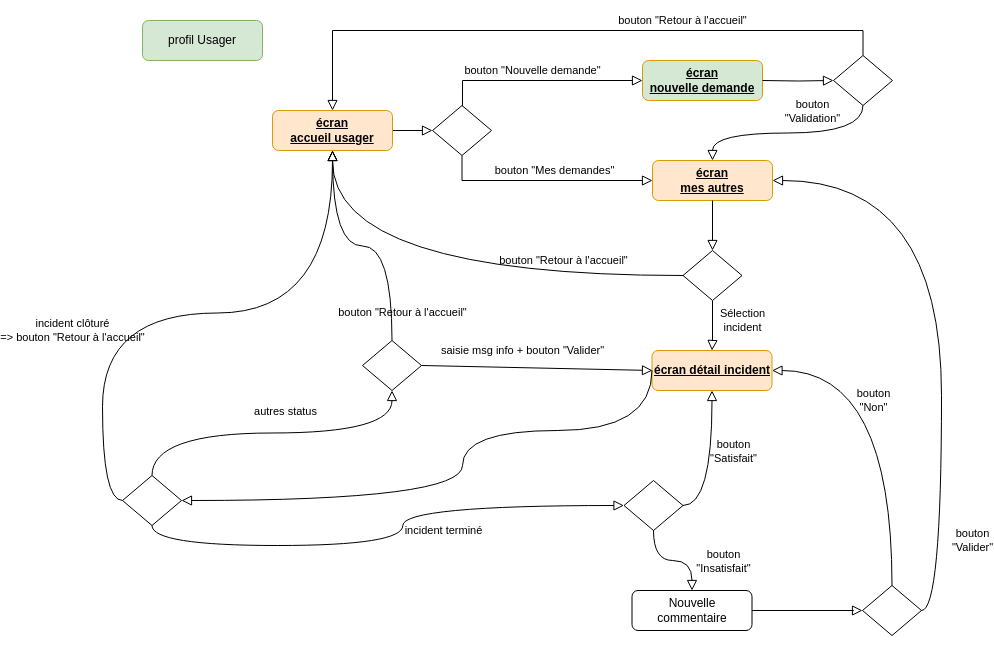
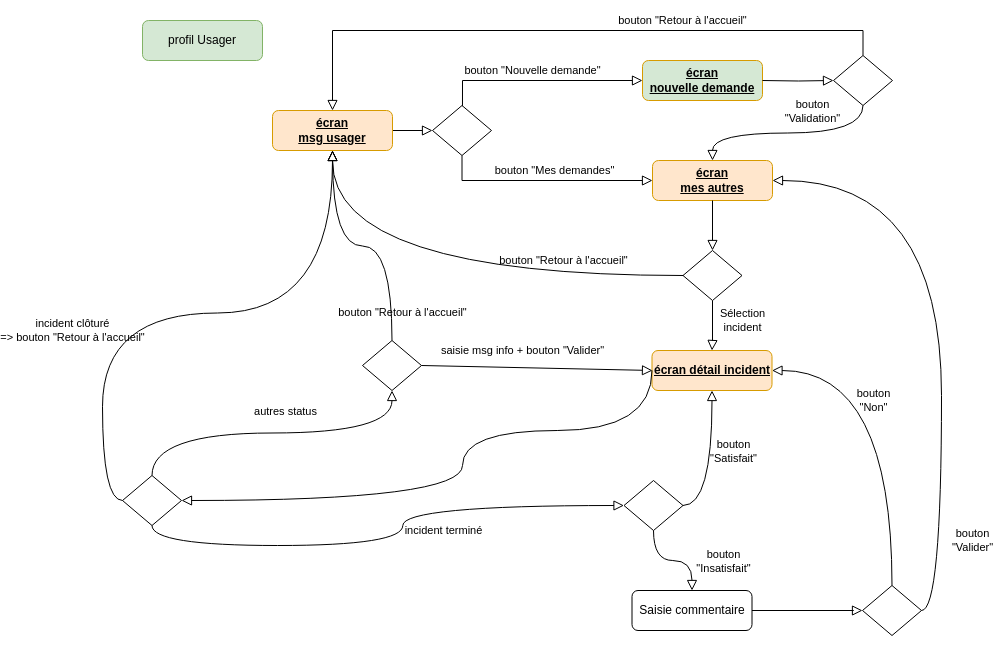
(333, 131) -> (333, 131)
(693, 611) -> (693, 611)
